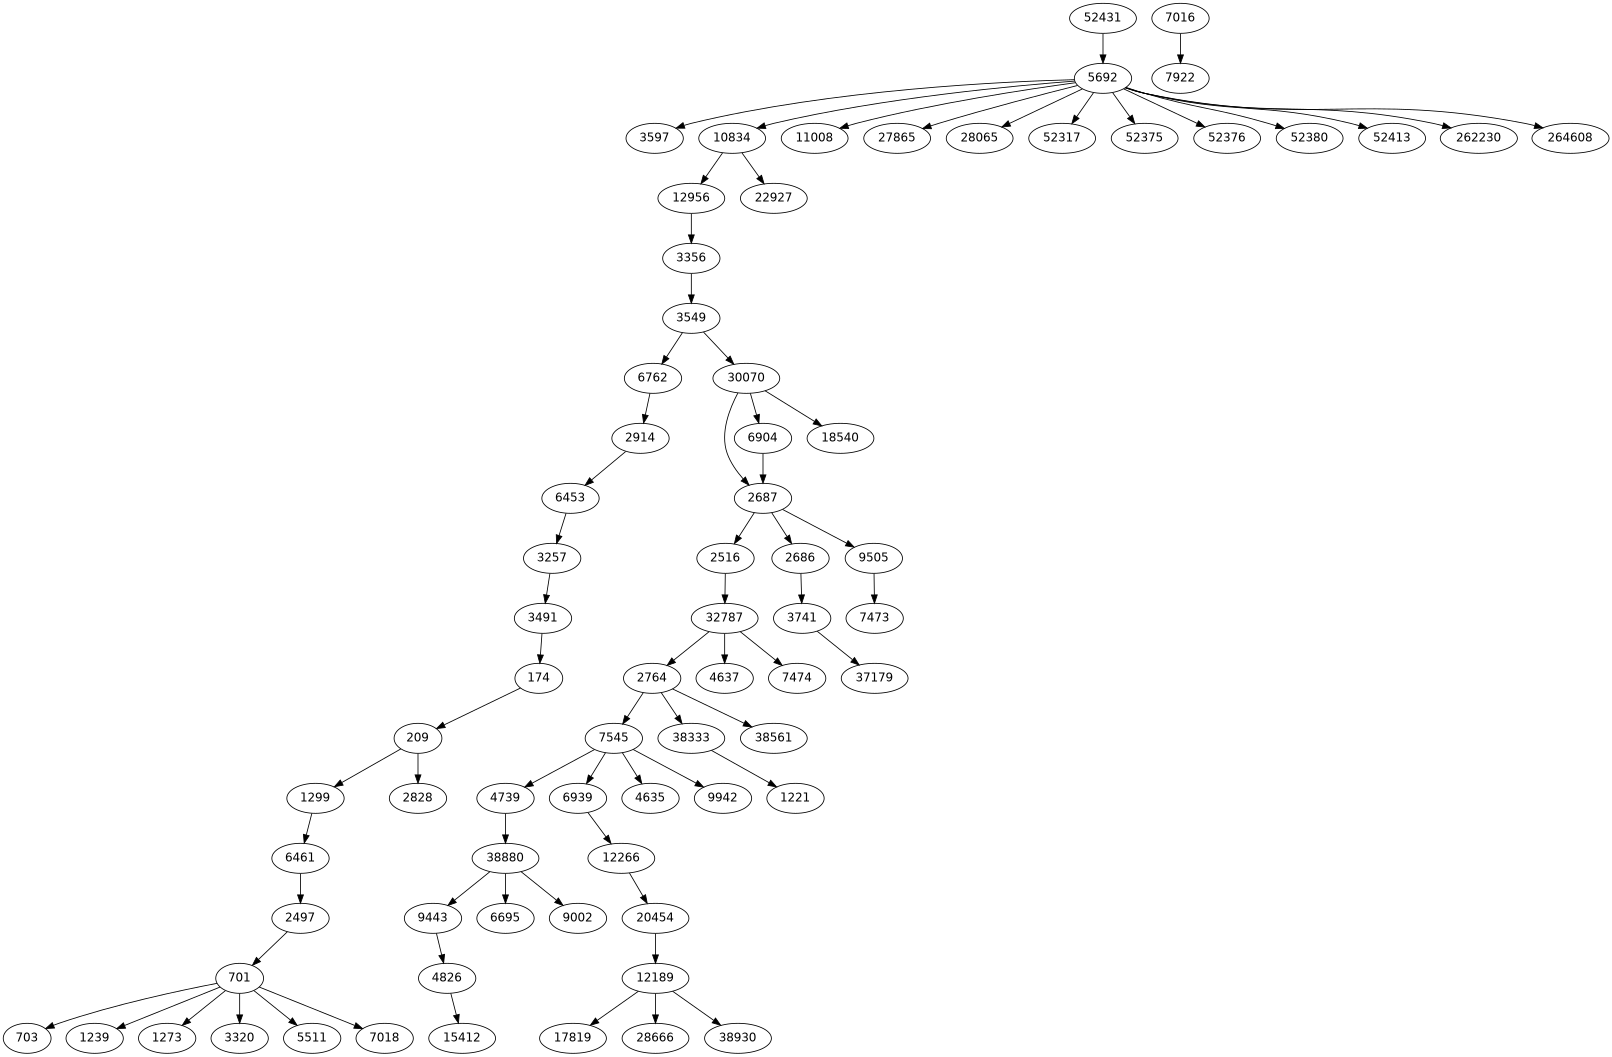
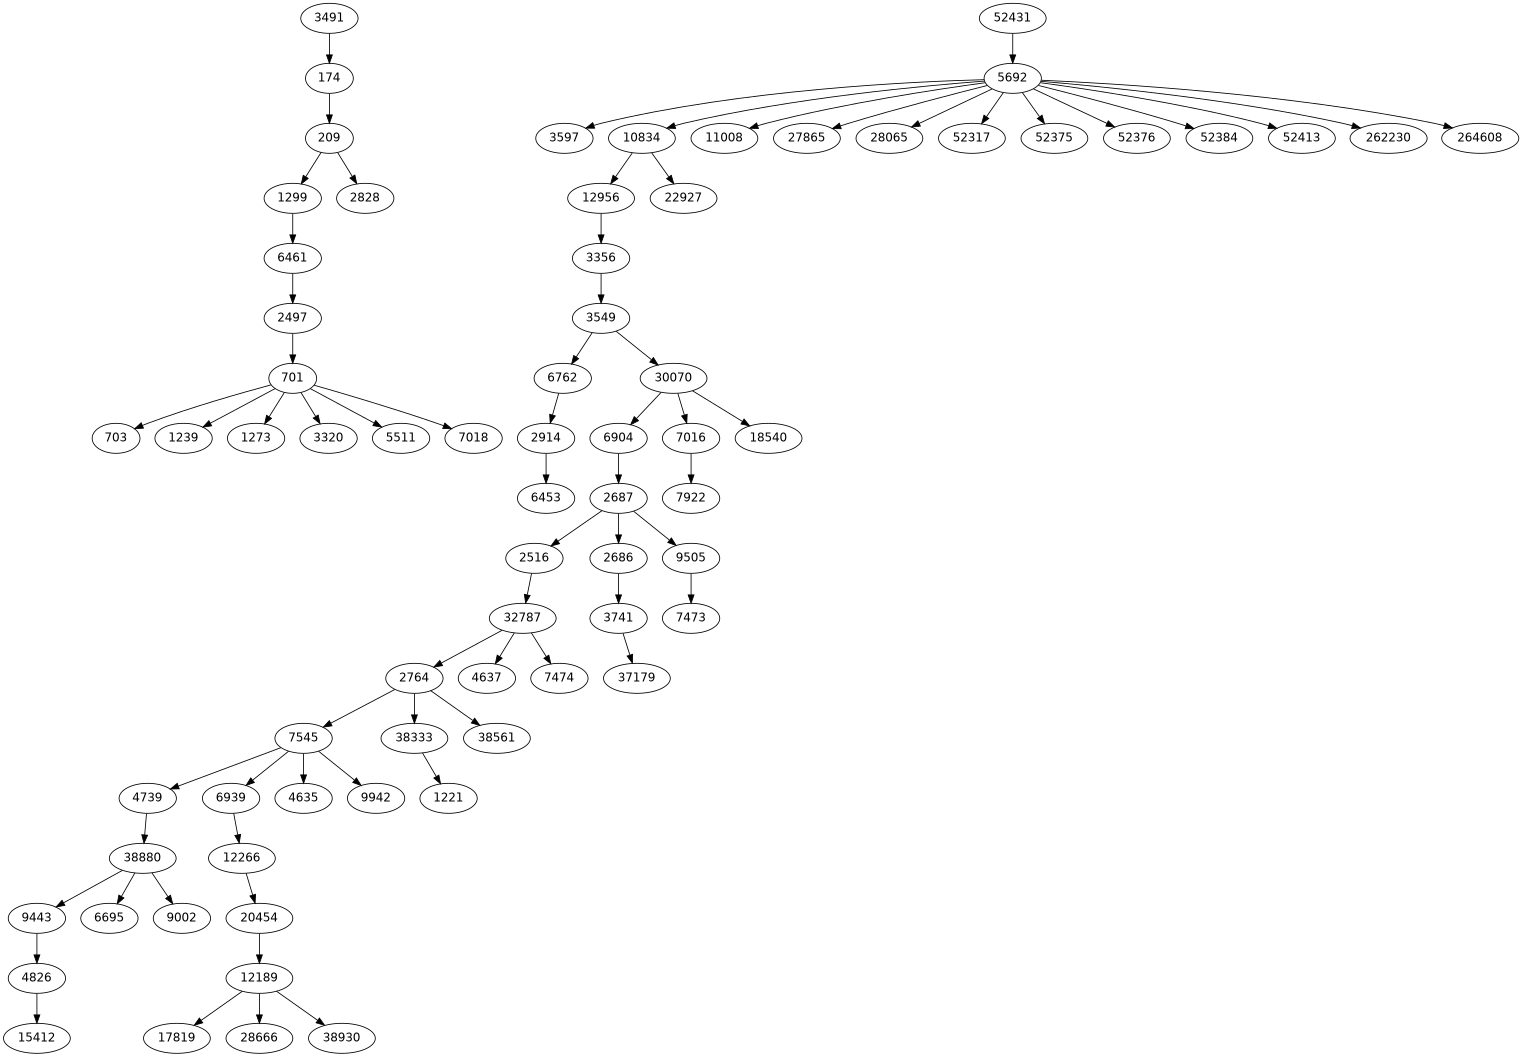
(1310, 138) -> (1219, 138)
(725, 437) -> (681, 404)
(552, 558) -> none
